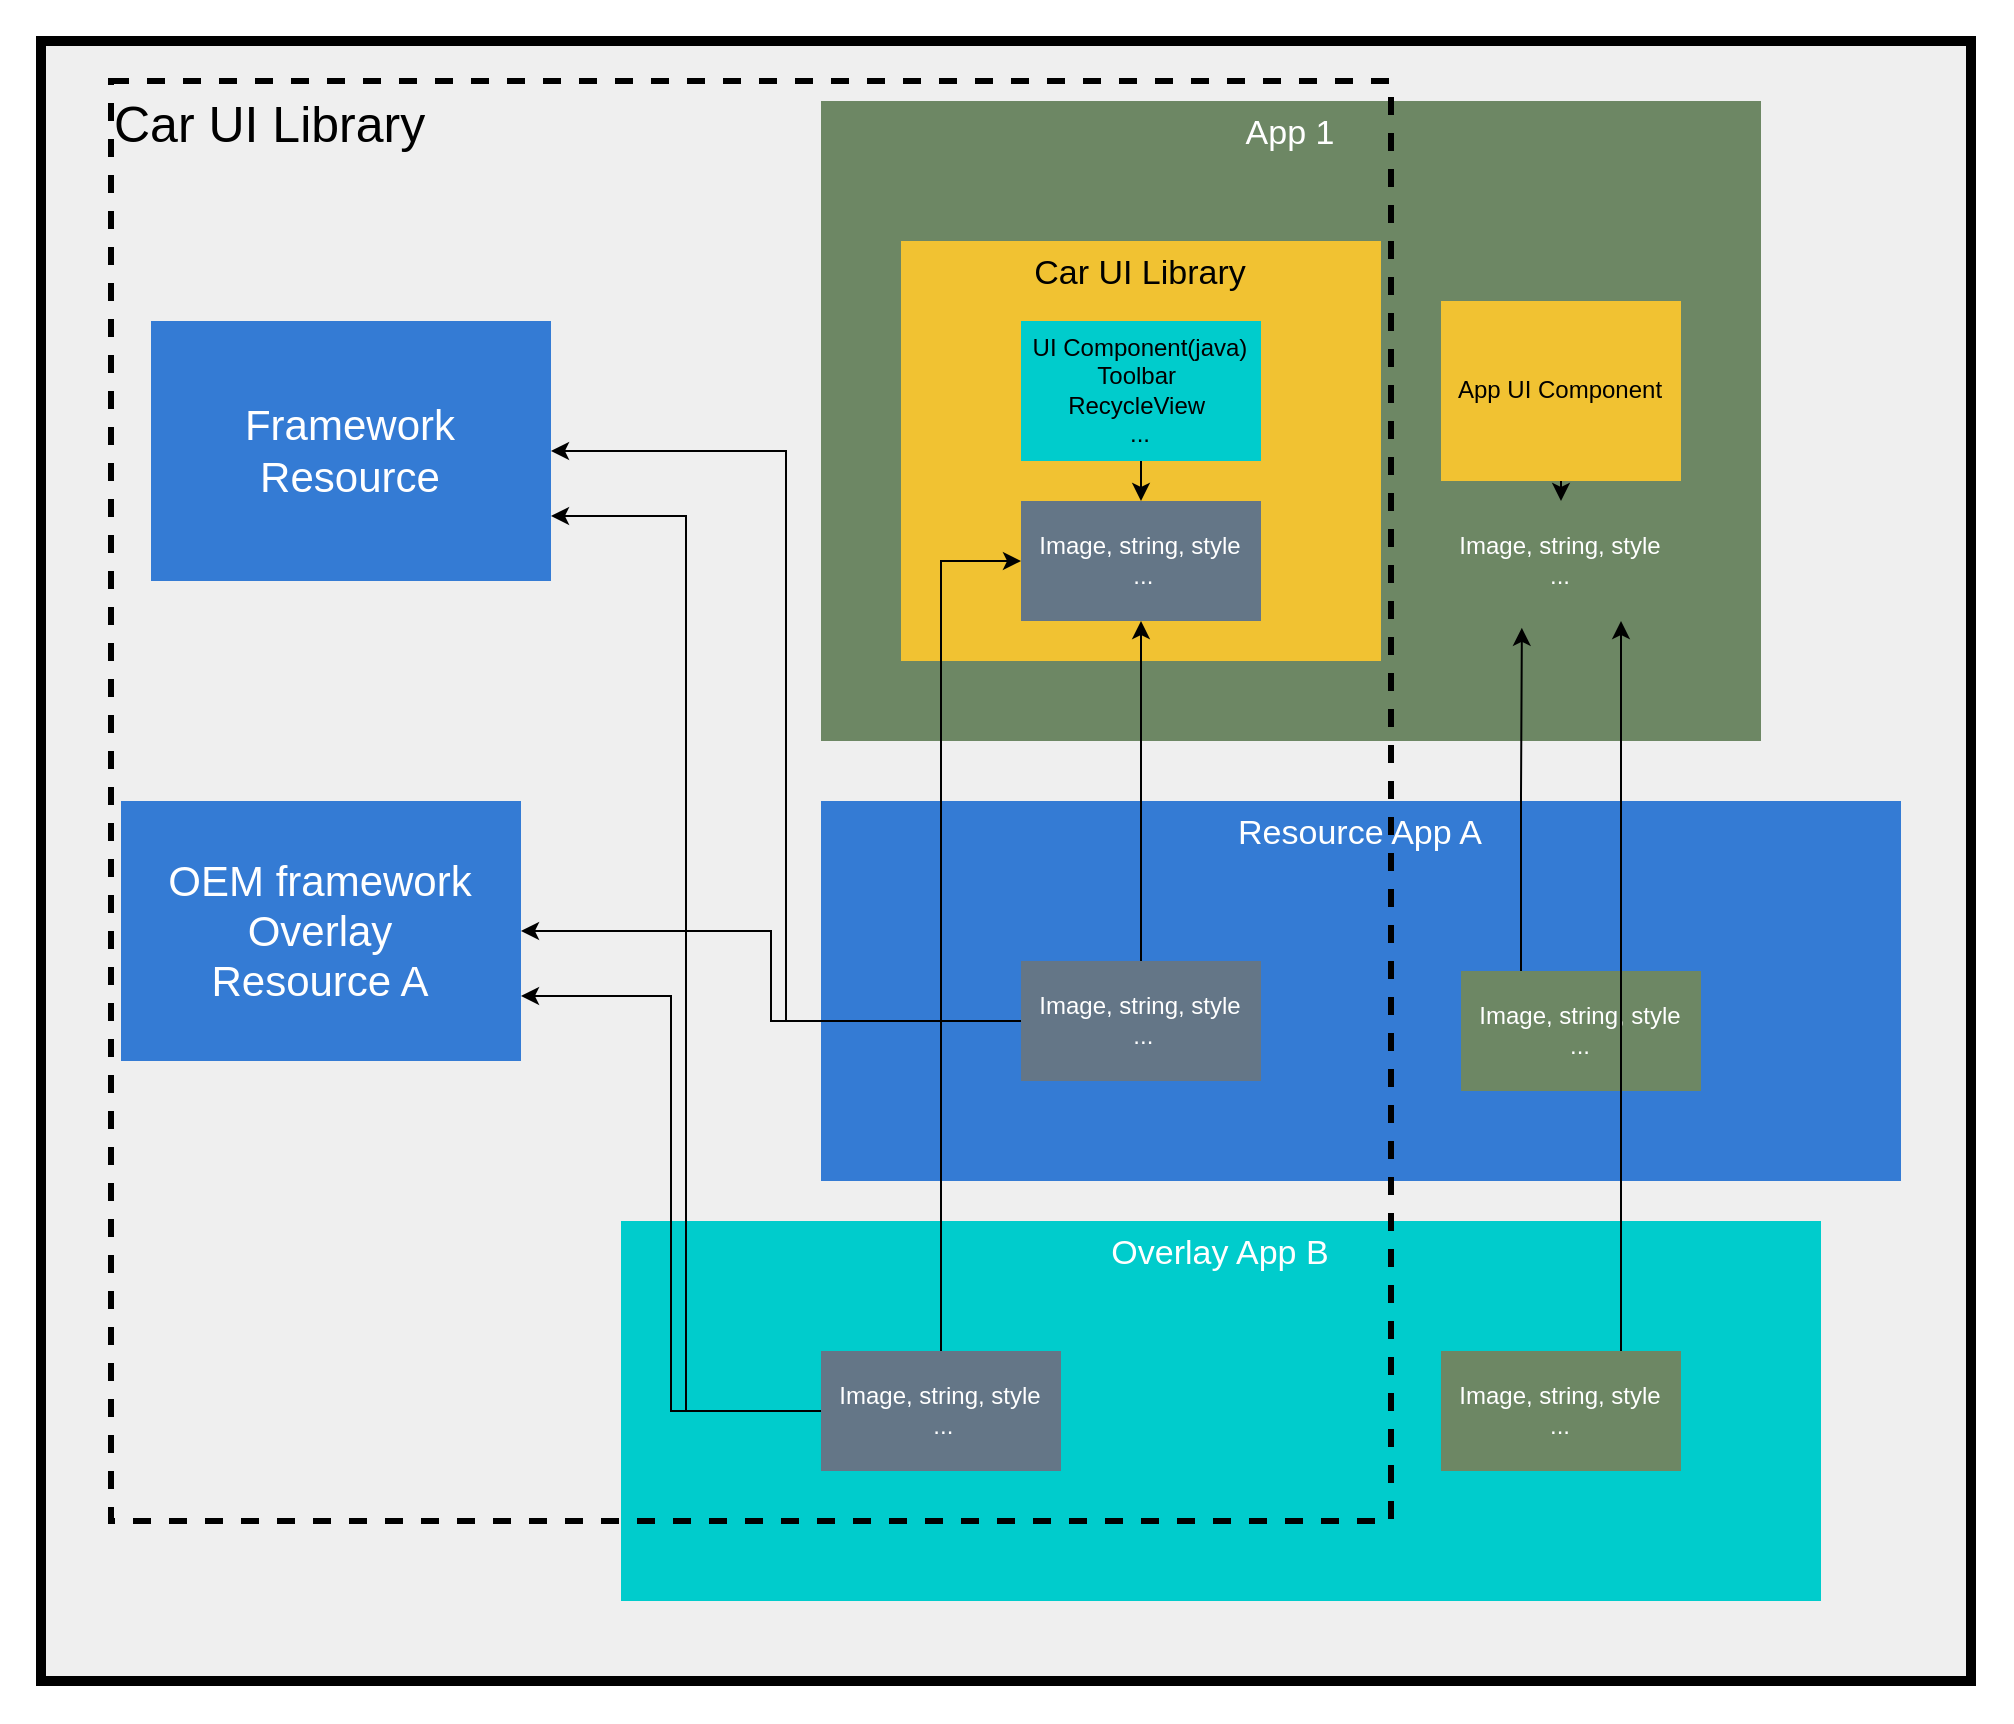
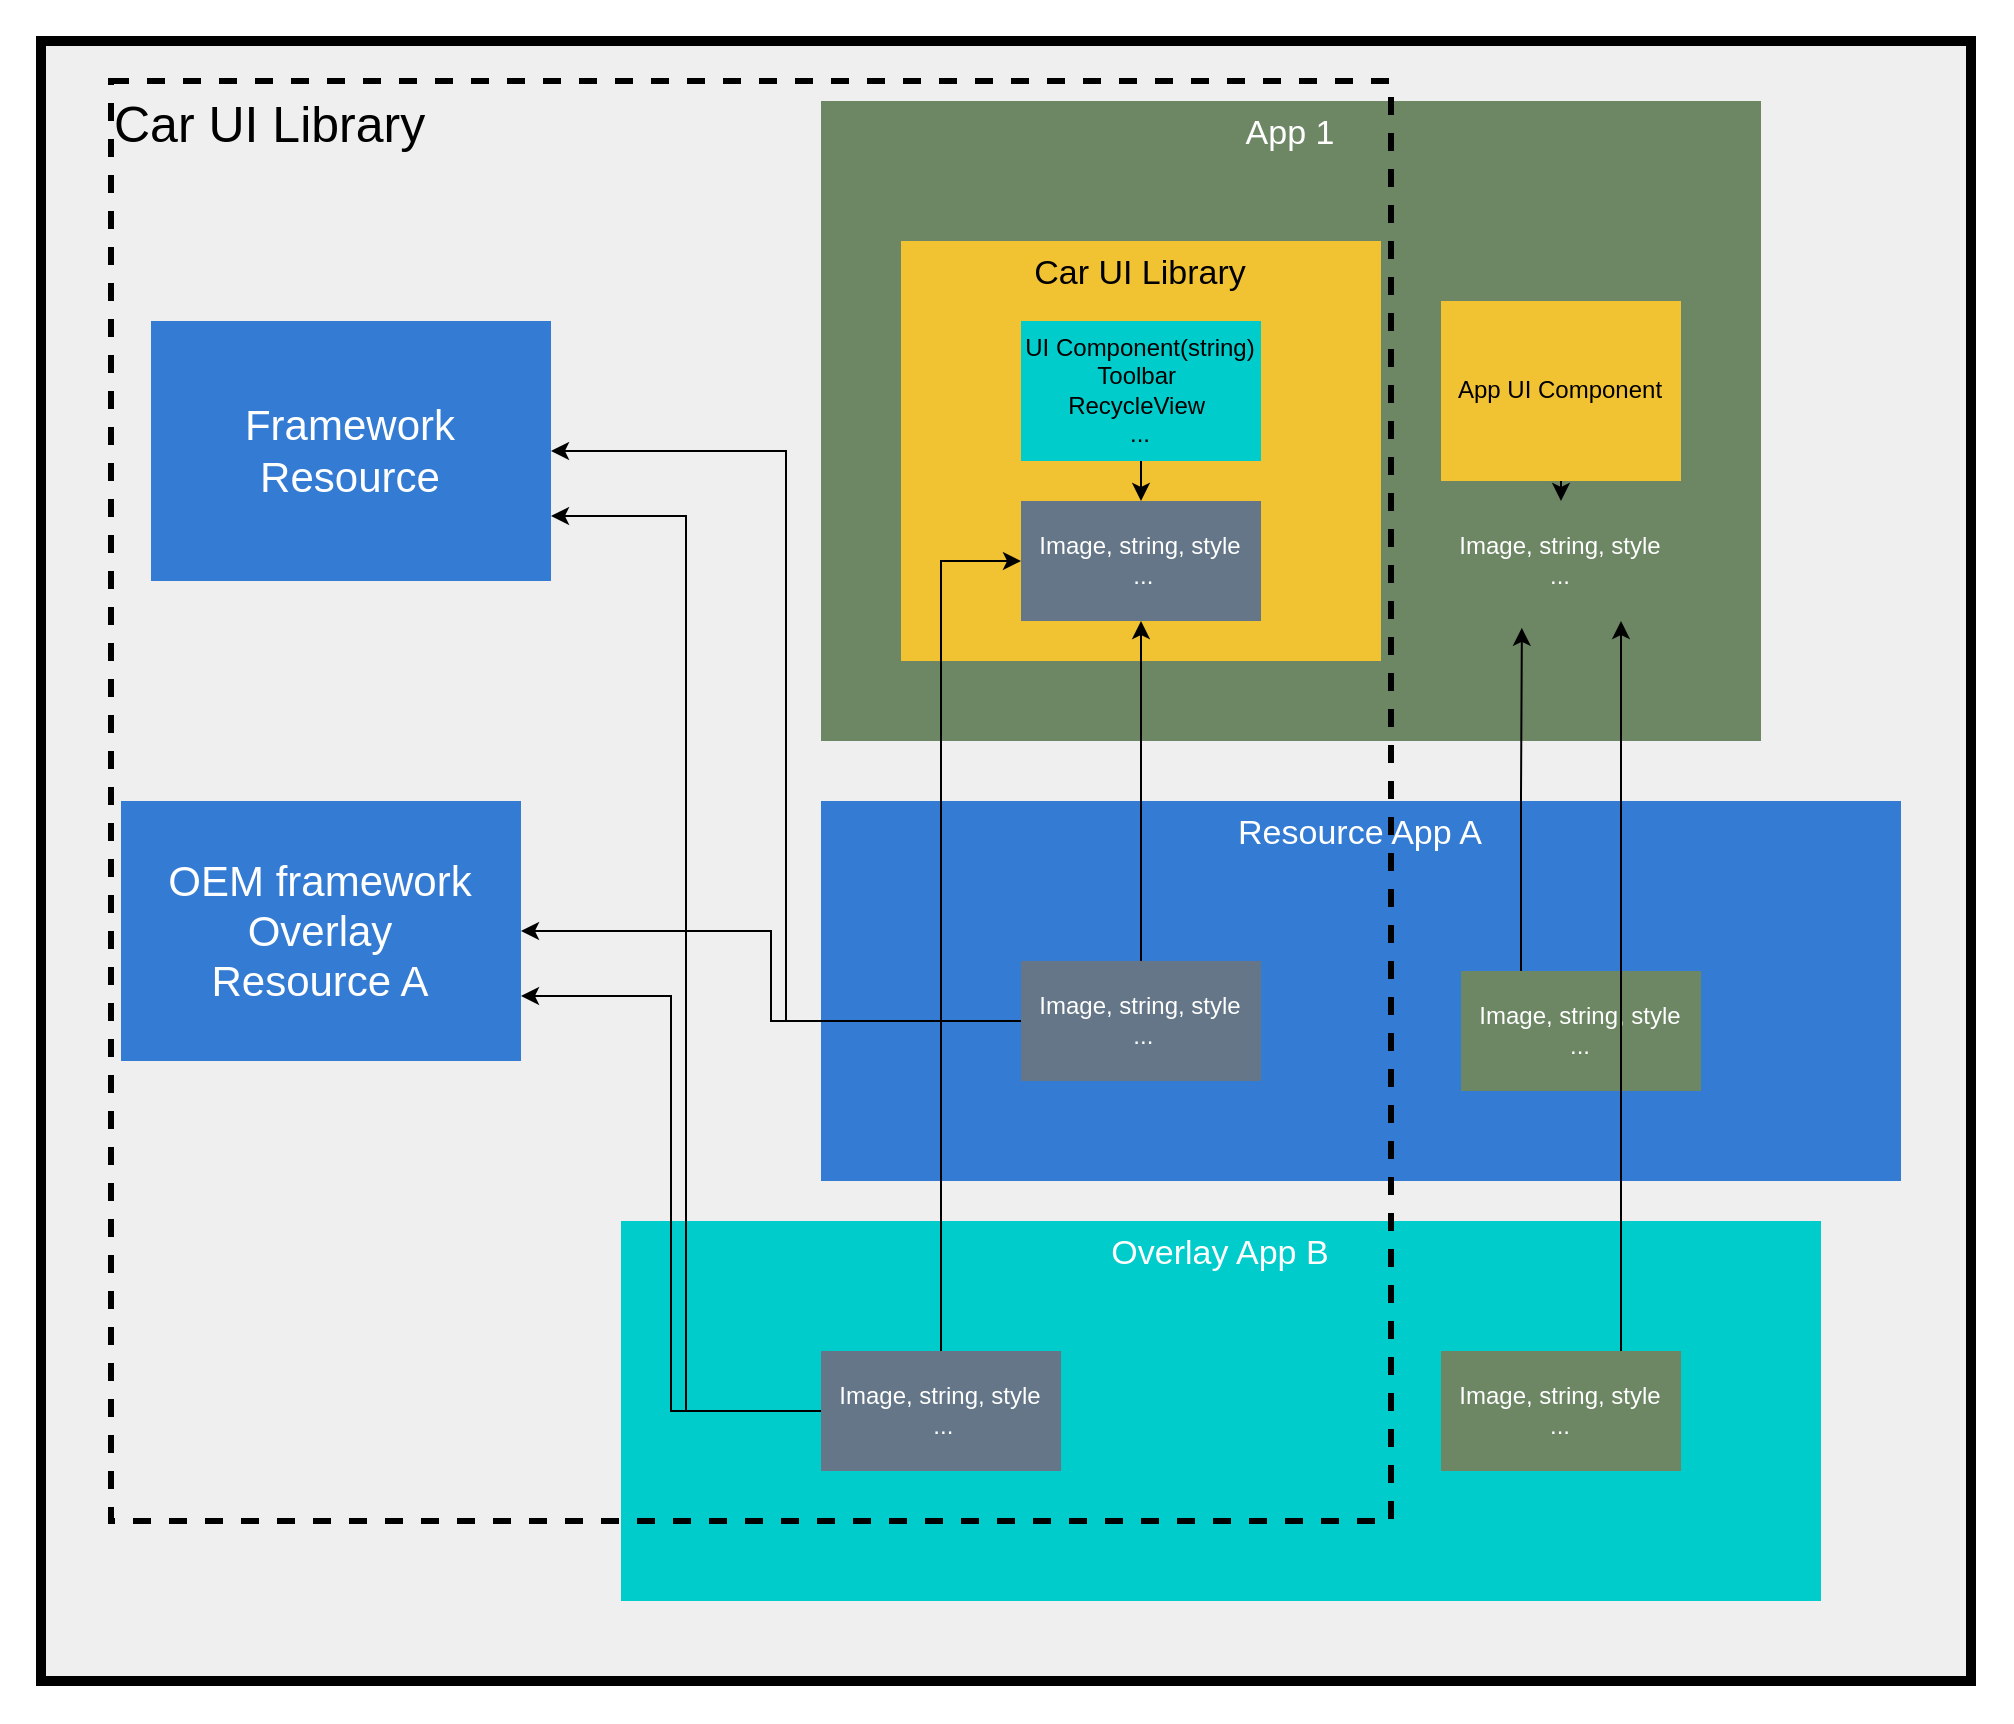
(1141, 391) -> (1141, 391)
